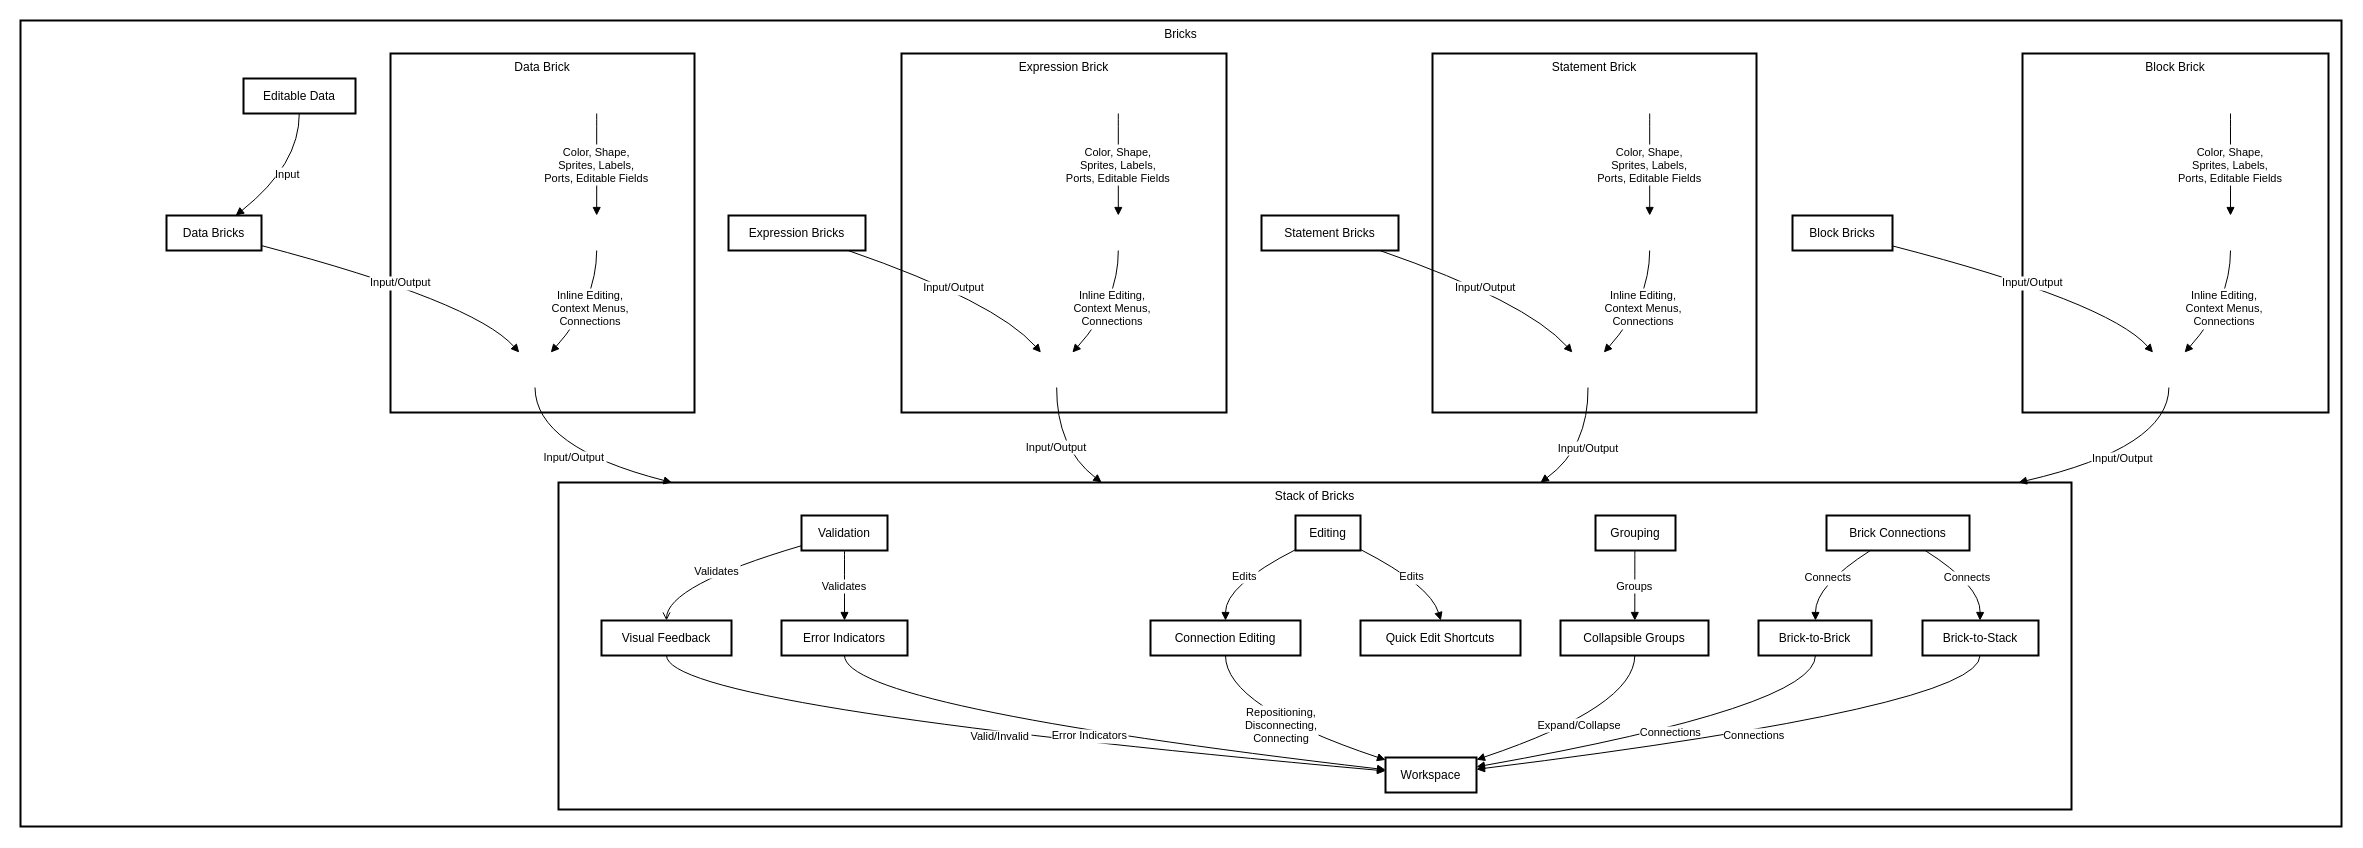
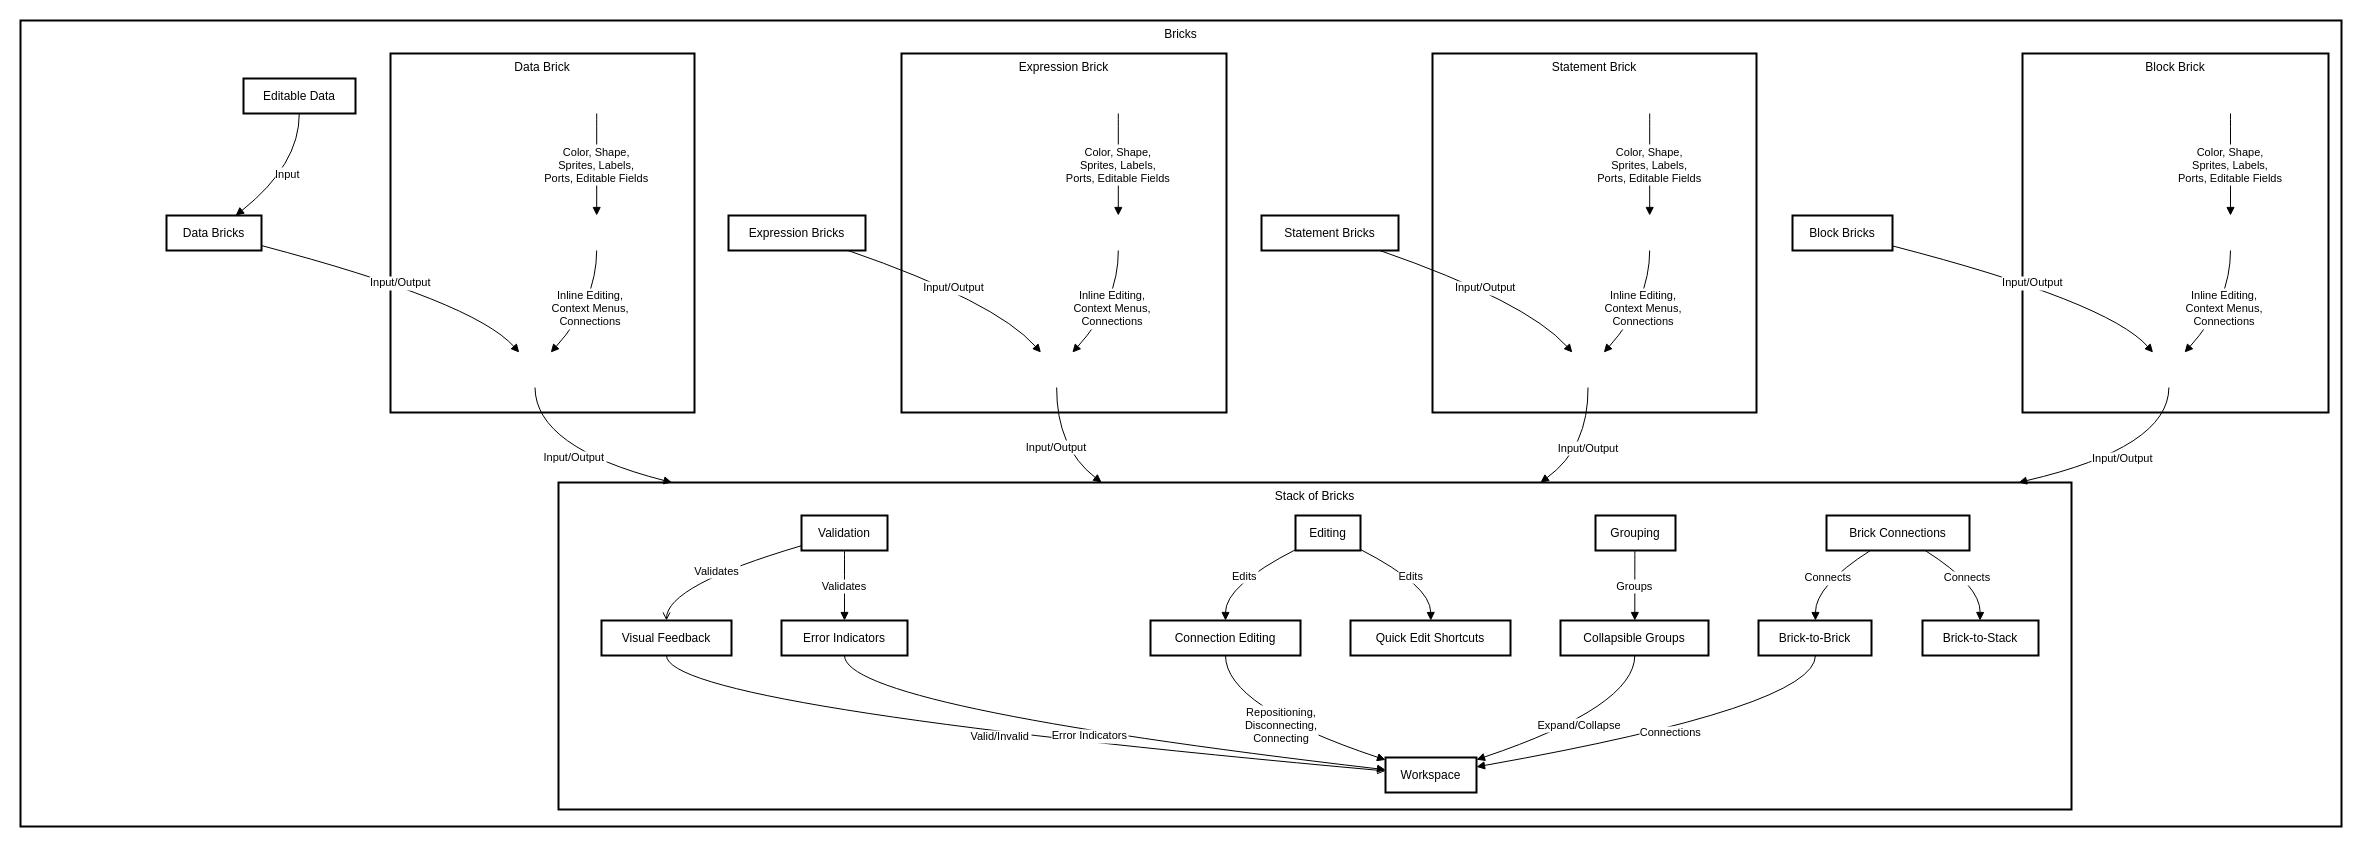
(1441, 638) -> (1431, 638)
(1615, 751) -> none
(1375, 770) -> (1378, 770)
